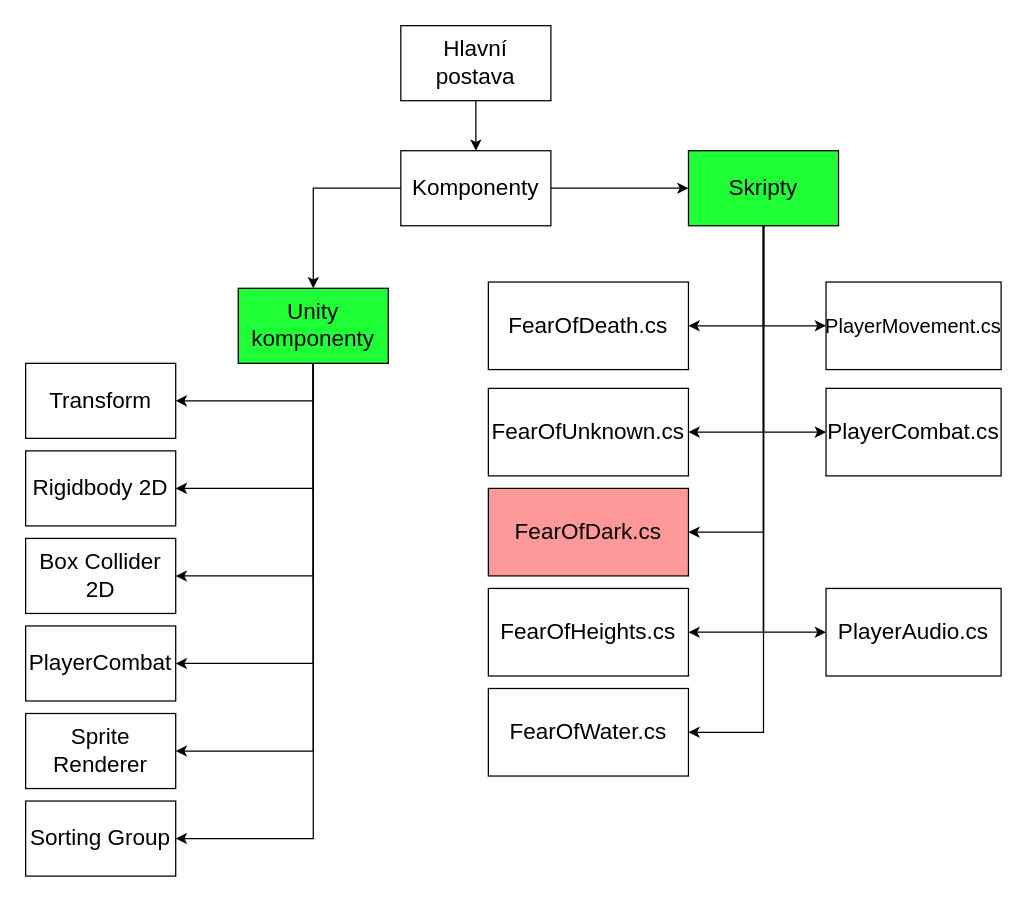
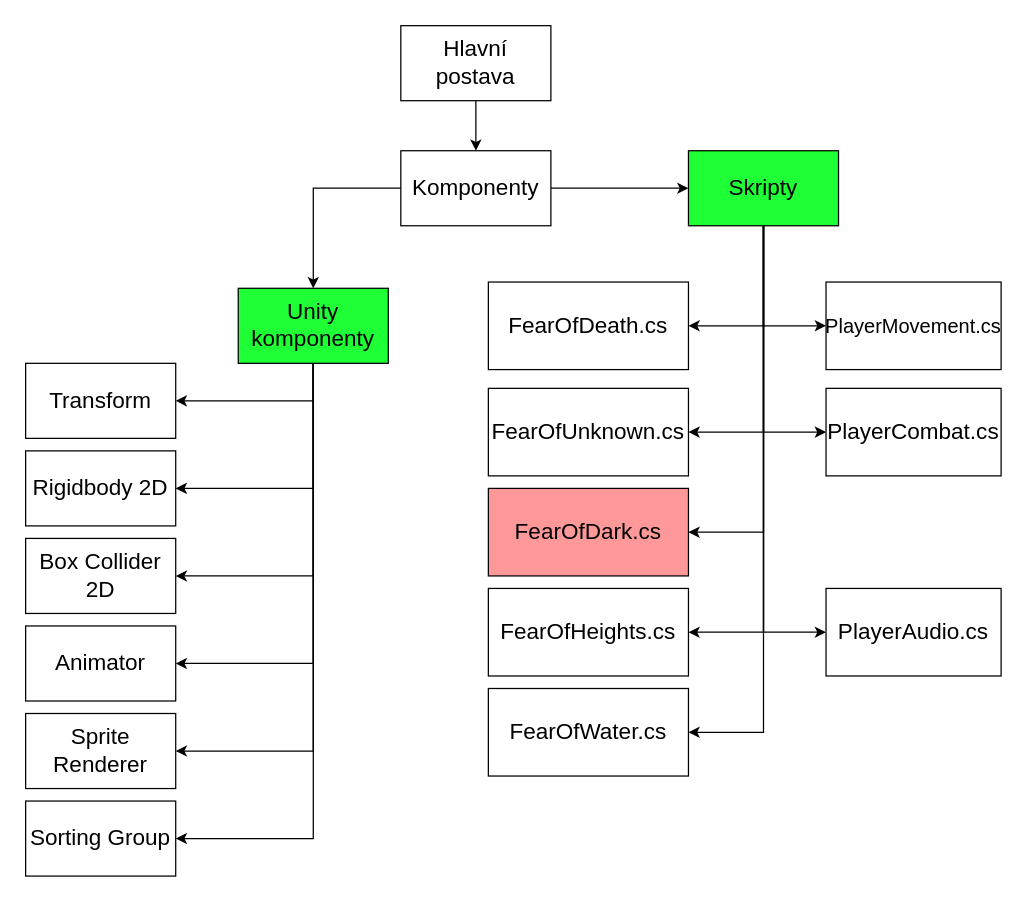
(101, 663) -> (101, 663)
